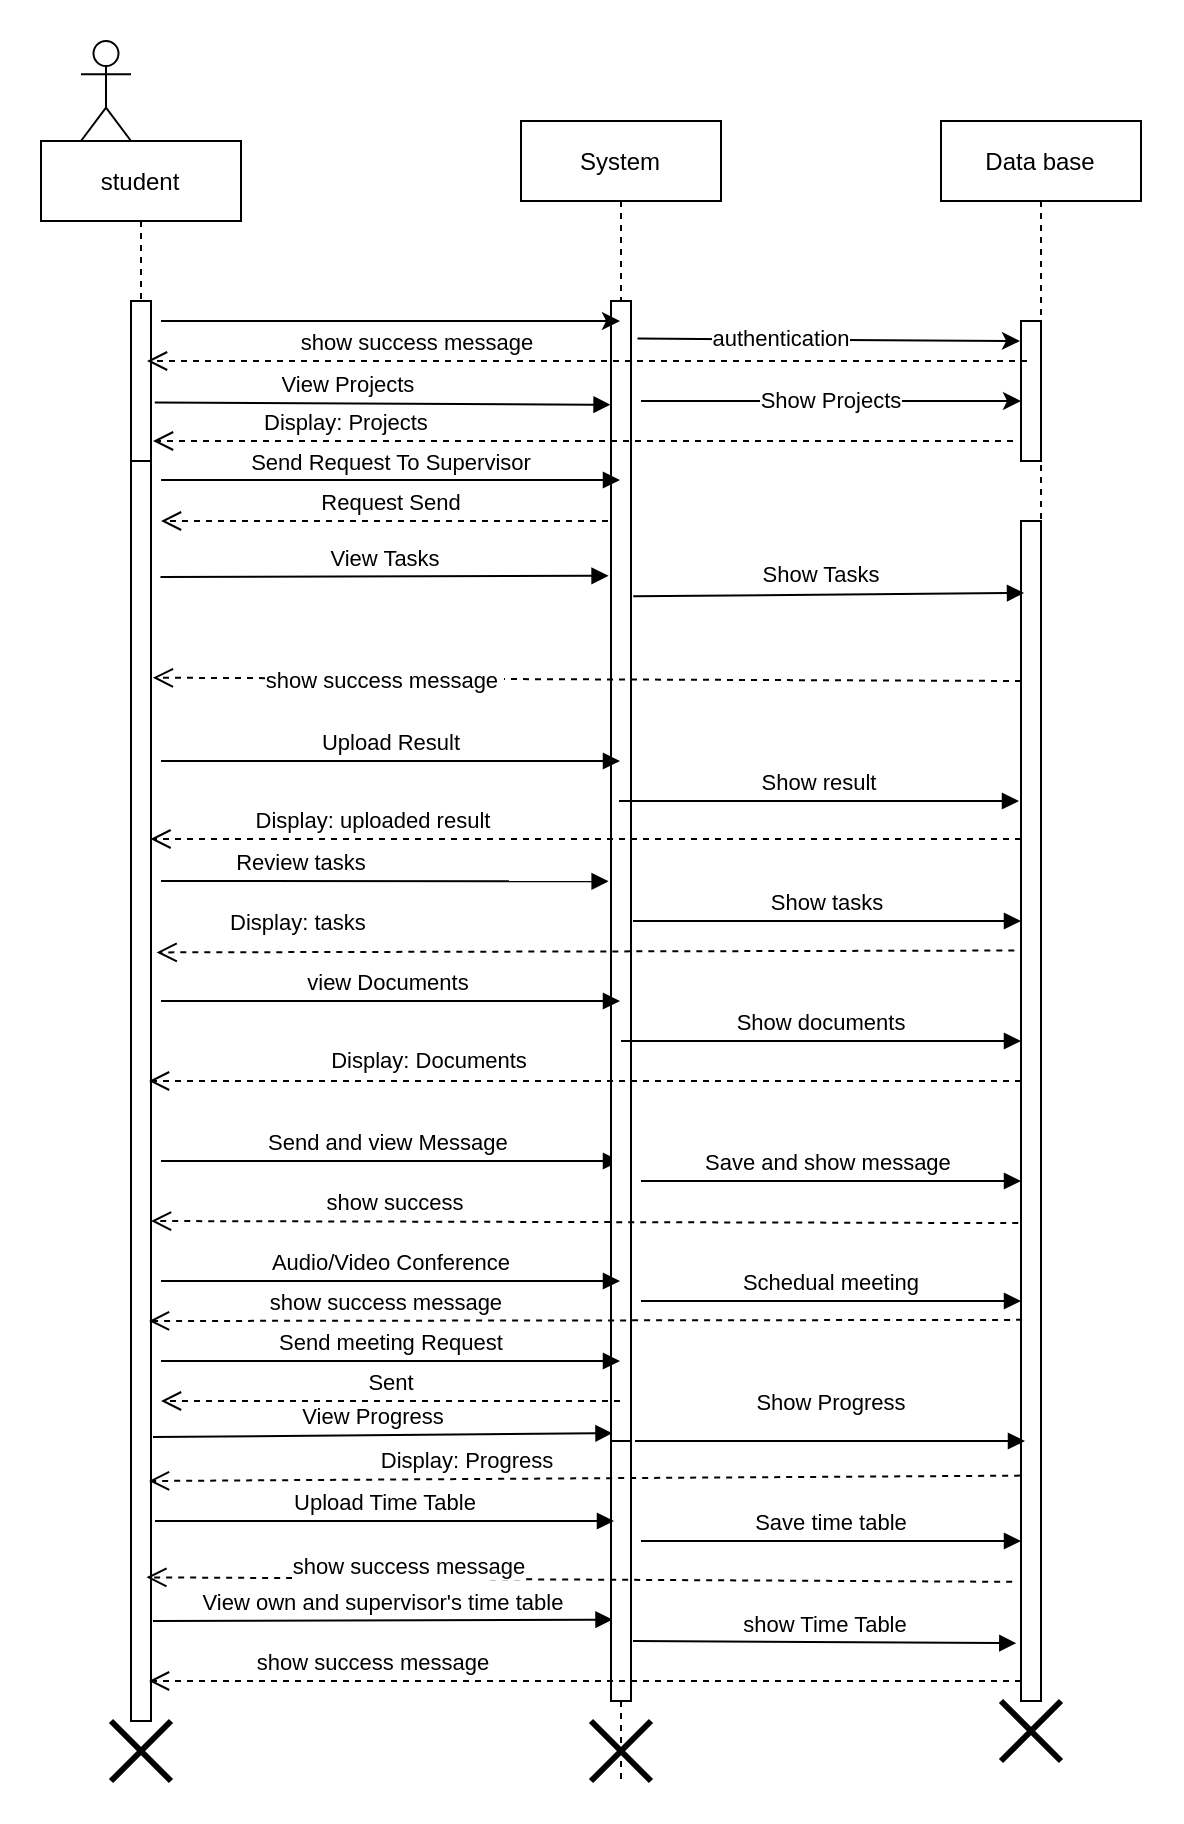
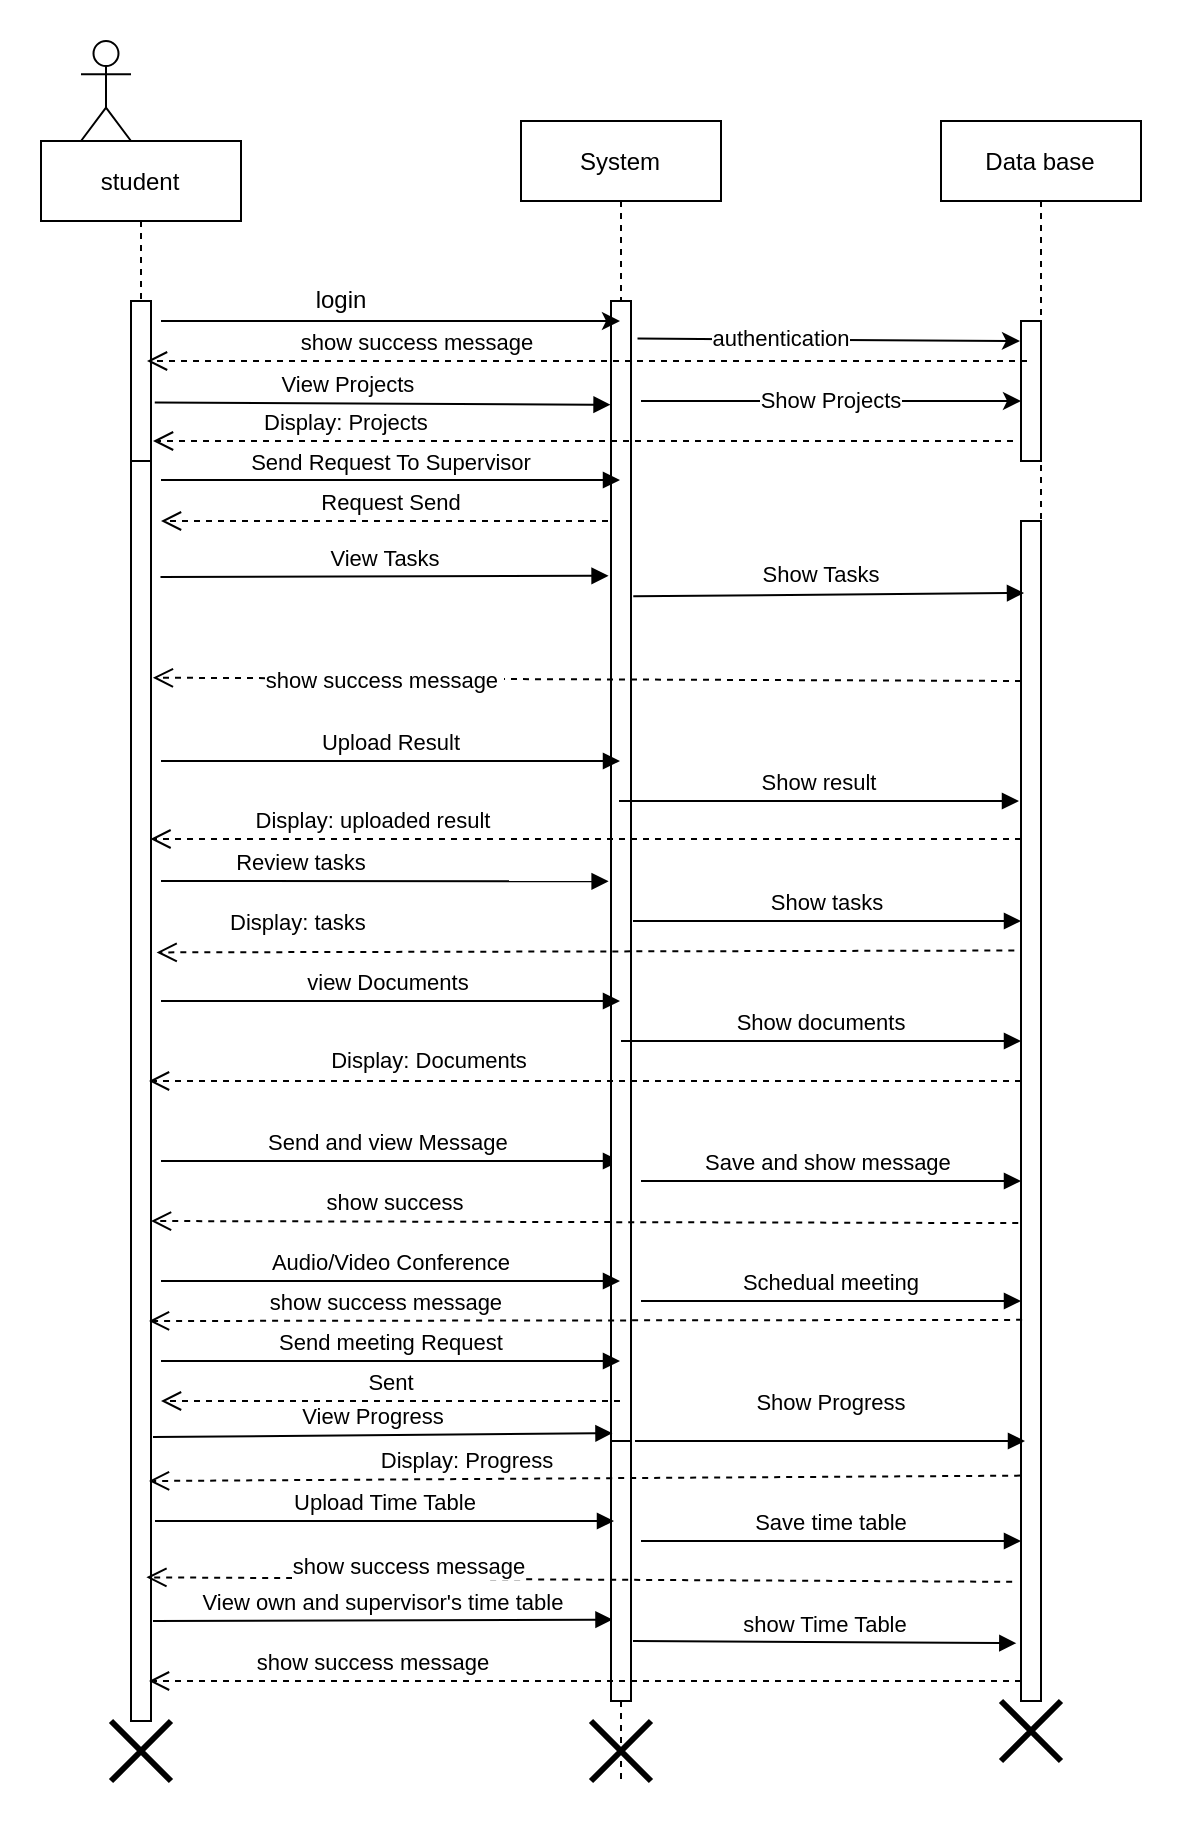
none -> (341, 301)
